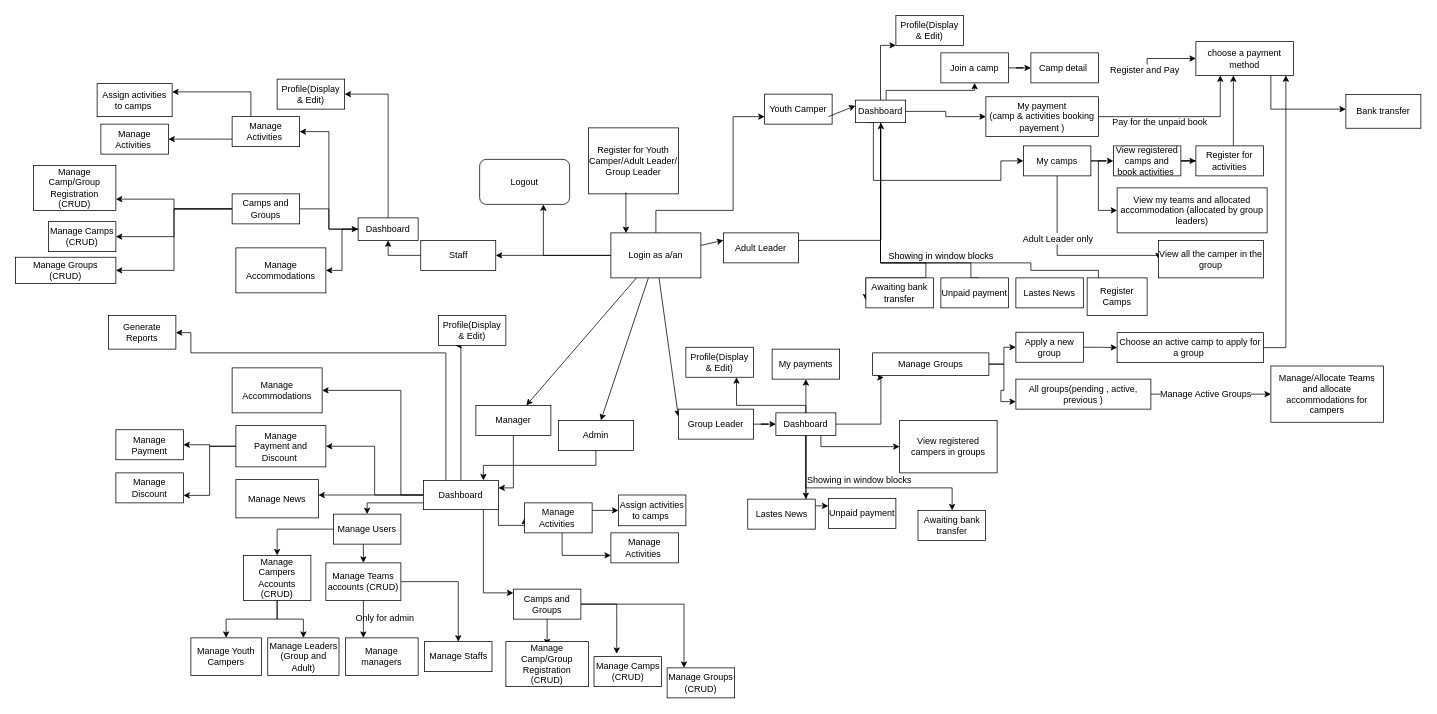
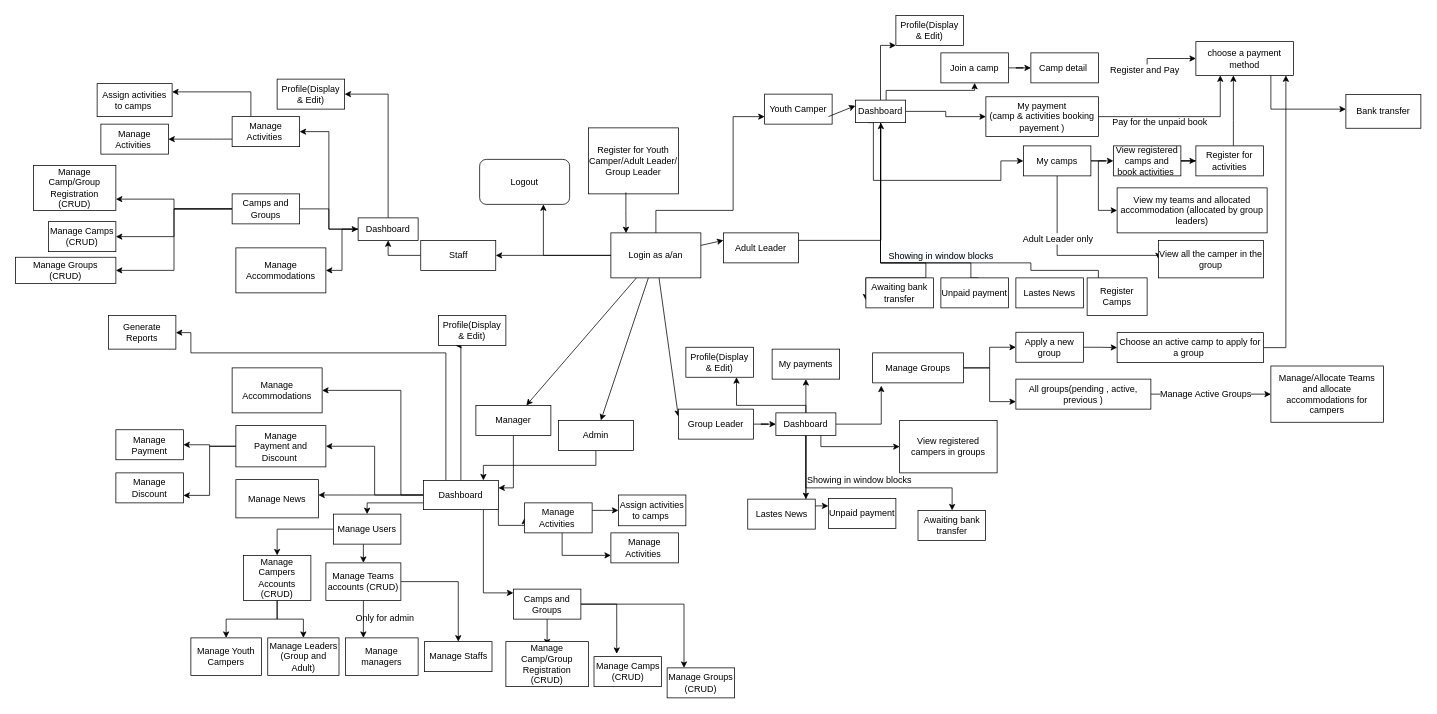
(931, 364) -> (918, 368)
